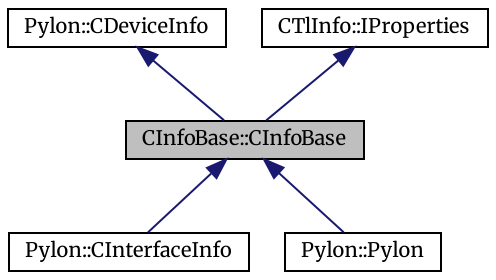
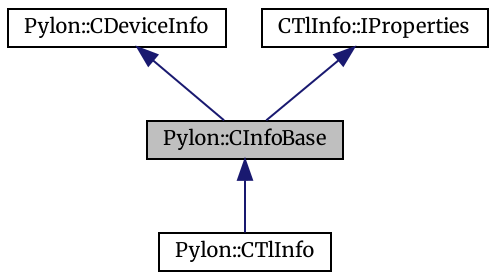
(245, 140) -> (245, 140)
(129, 252) -> none
(363, 252) -> (245, 252)
